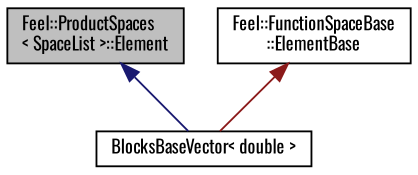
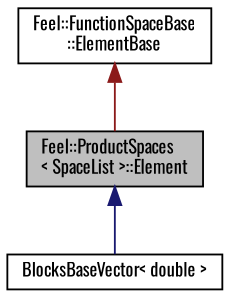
(247, 104) -> (115, 107)
